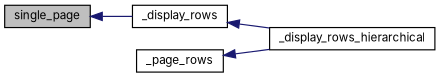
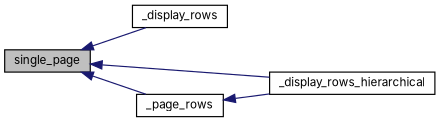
(254, 26) -> (186, 71)
none -> (120, 85)
